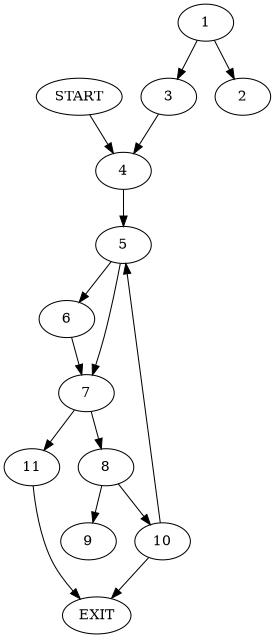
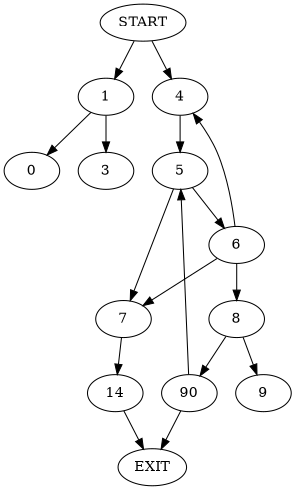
none -> (127, 55)
(243, 97) -> (32, 171)
(149, 129) -> (224, 172)
(95, 425) -> (237, 277)
(32, 467) -> (115, 393)
(163, 541) -> (189, 393)
